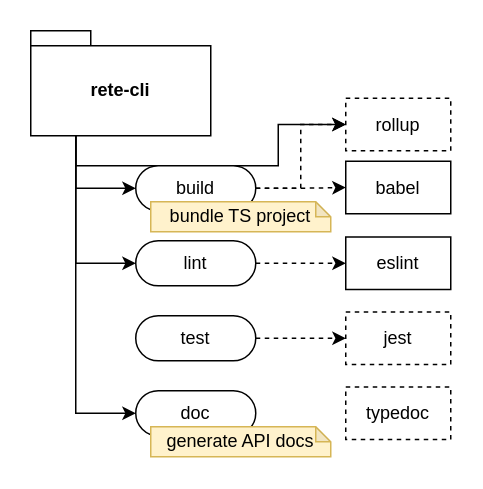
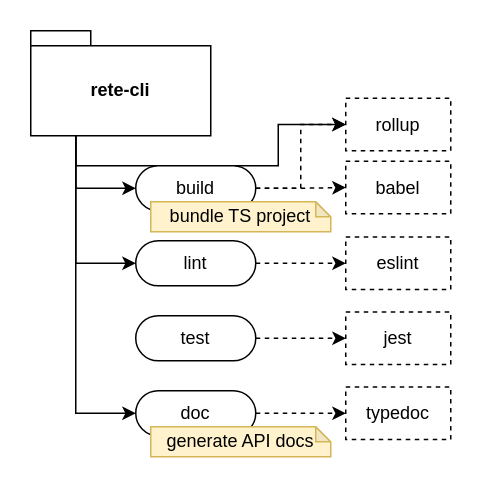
(398, 188) -> (398, 188)
(398, 263) -> (398, 263)
none -> (296, 413)
